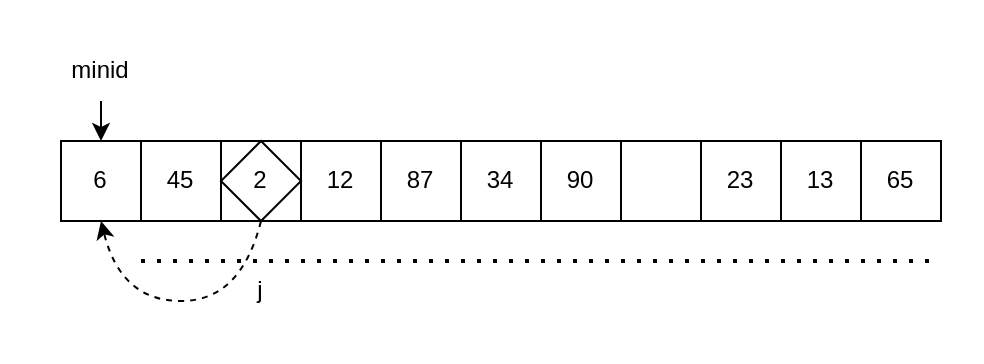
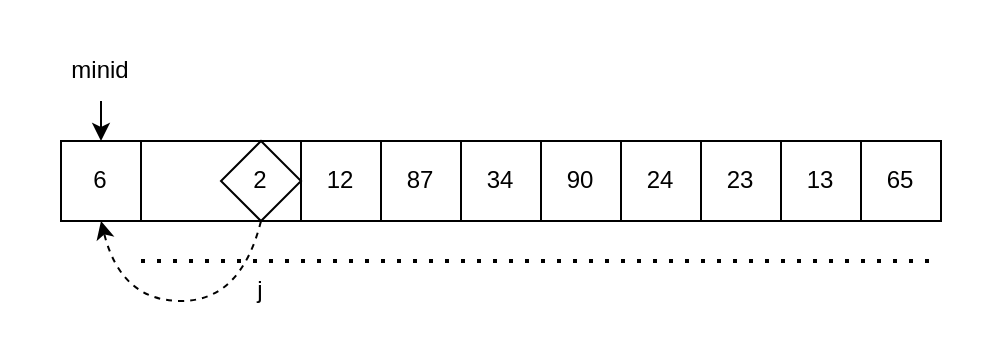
(181, 181) -> none
none -> (661, 181)
